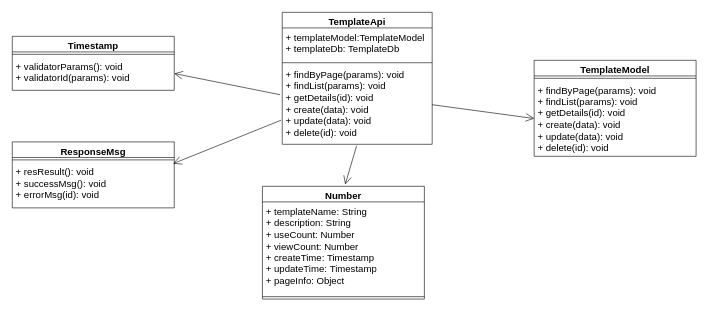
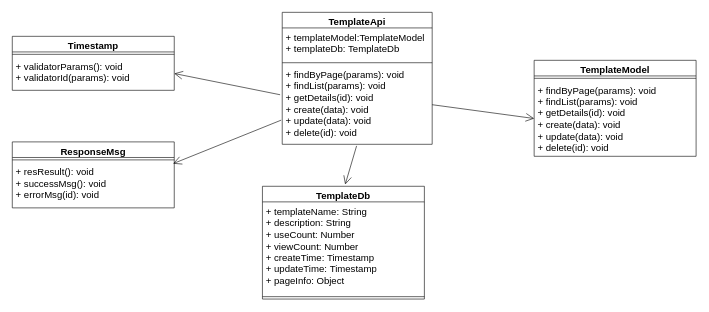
(344, 196) -> (344, 196)
